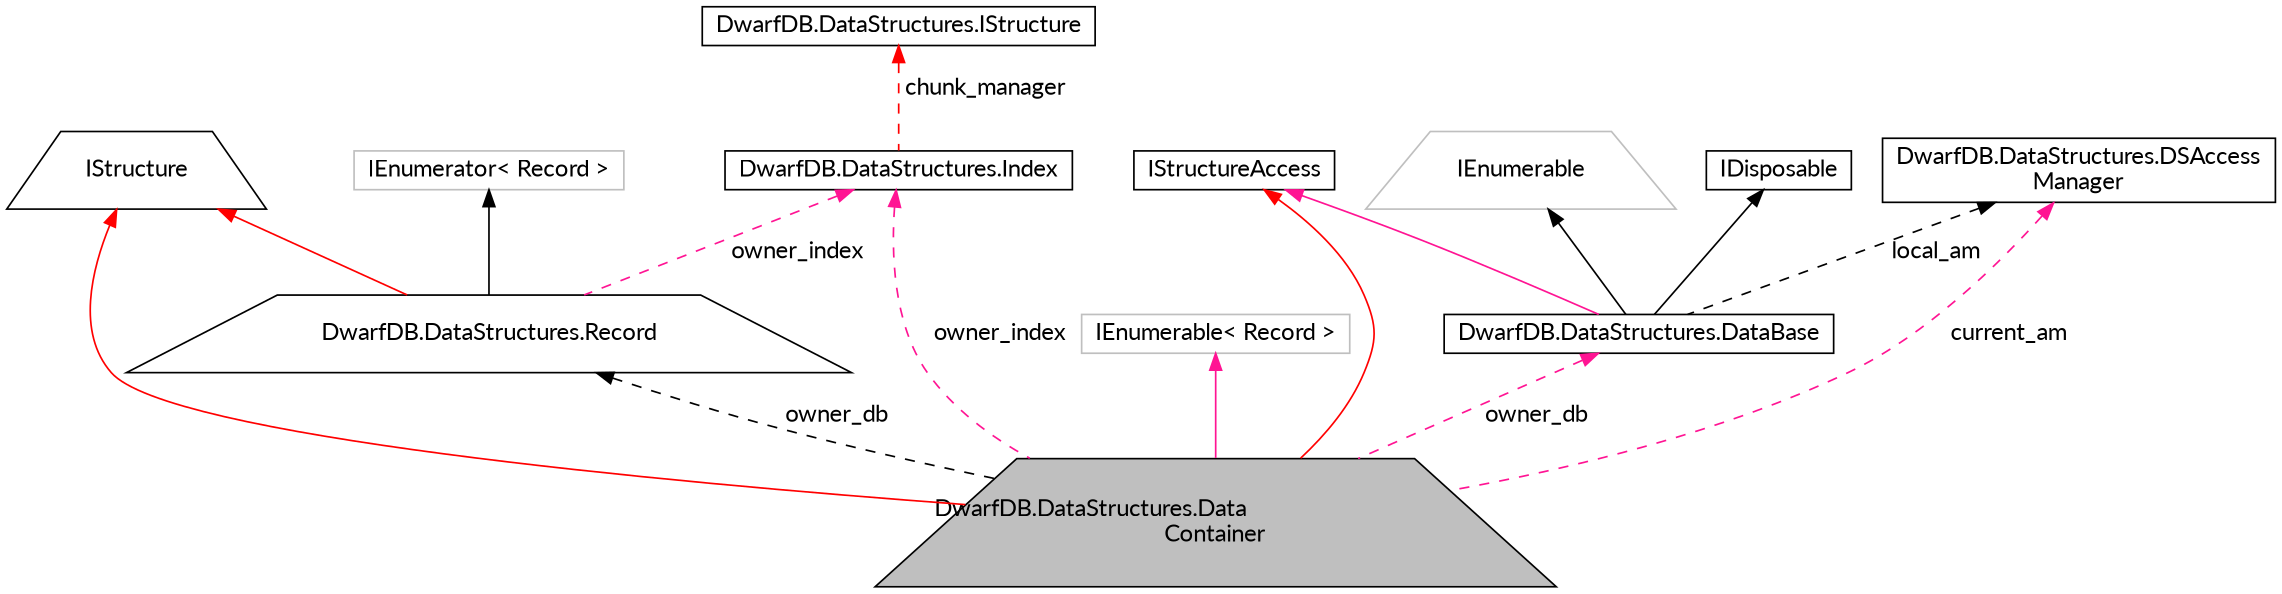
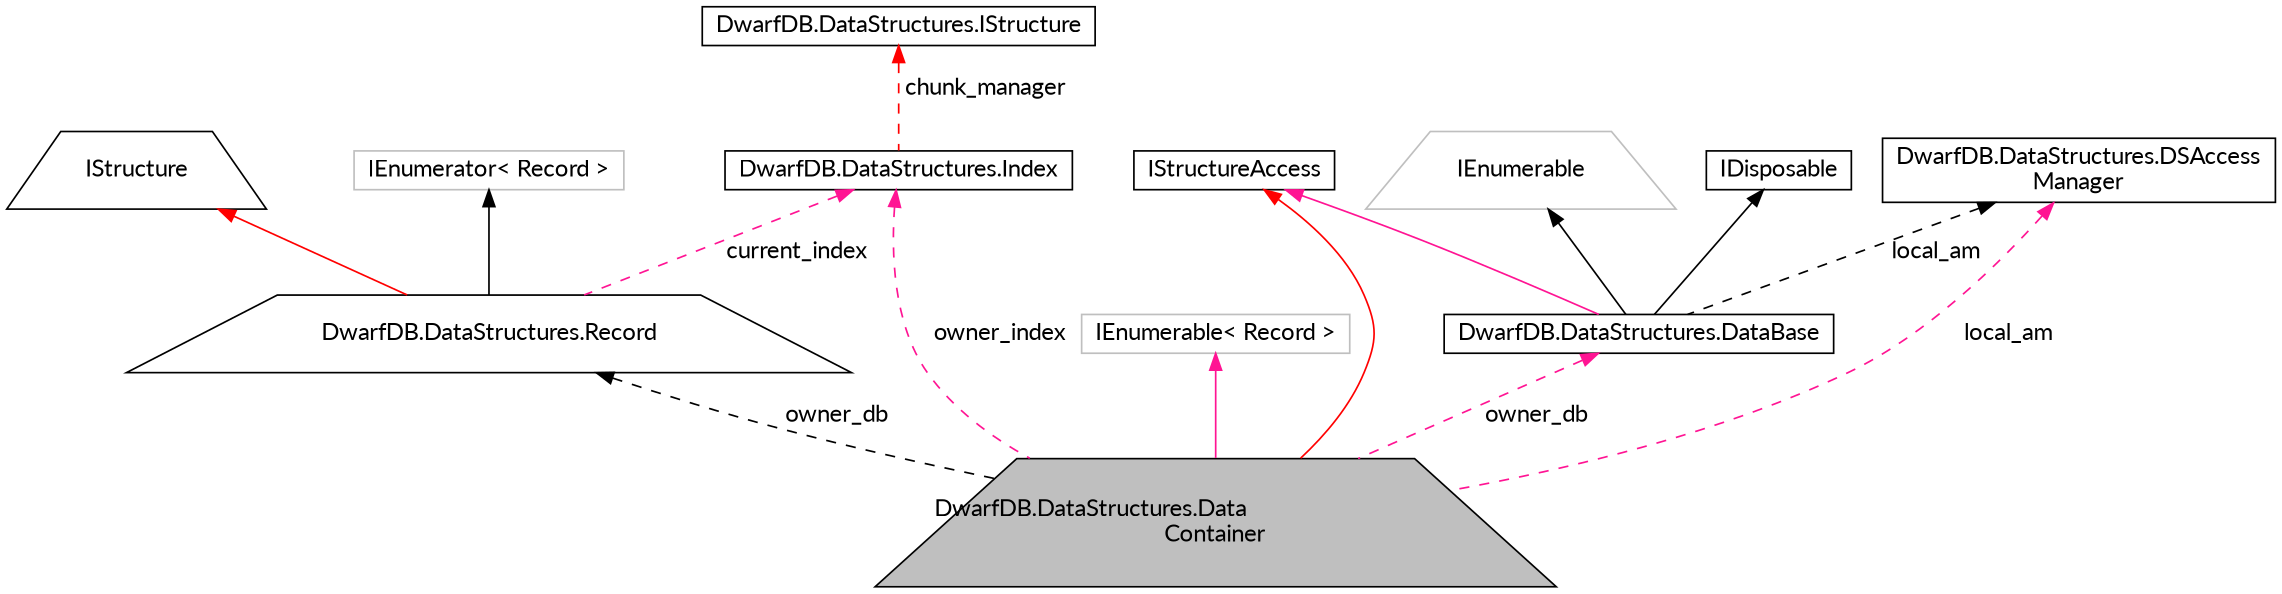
(794, 252) -> (794, 252)
(2006, 334) -> (2006, 334)
(456, 455) -> none
